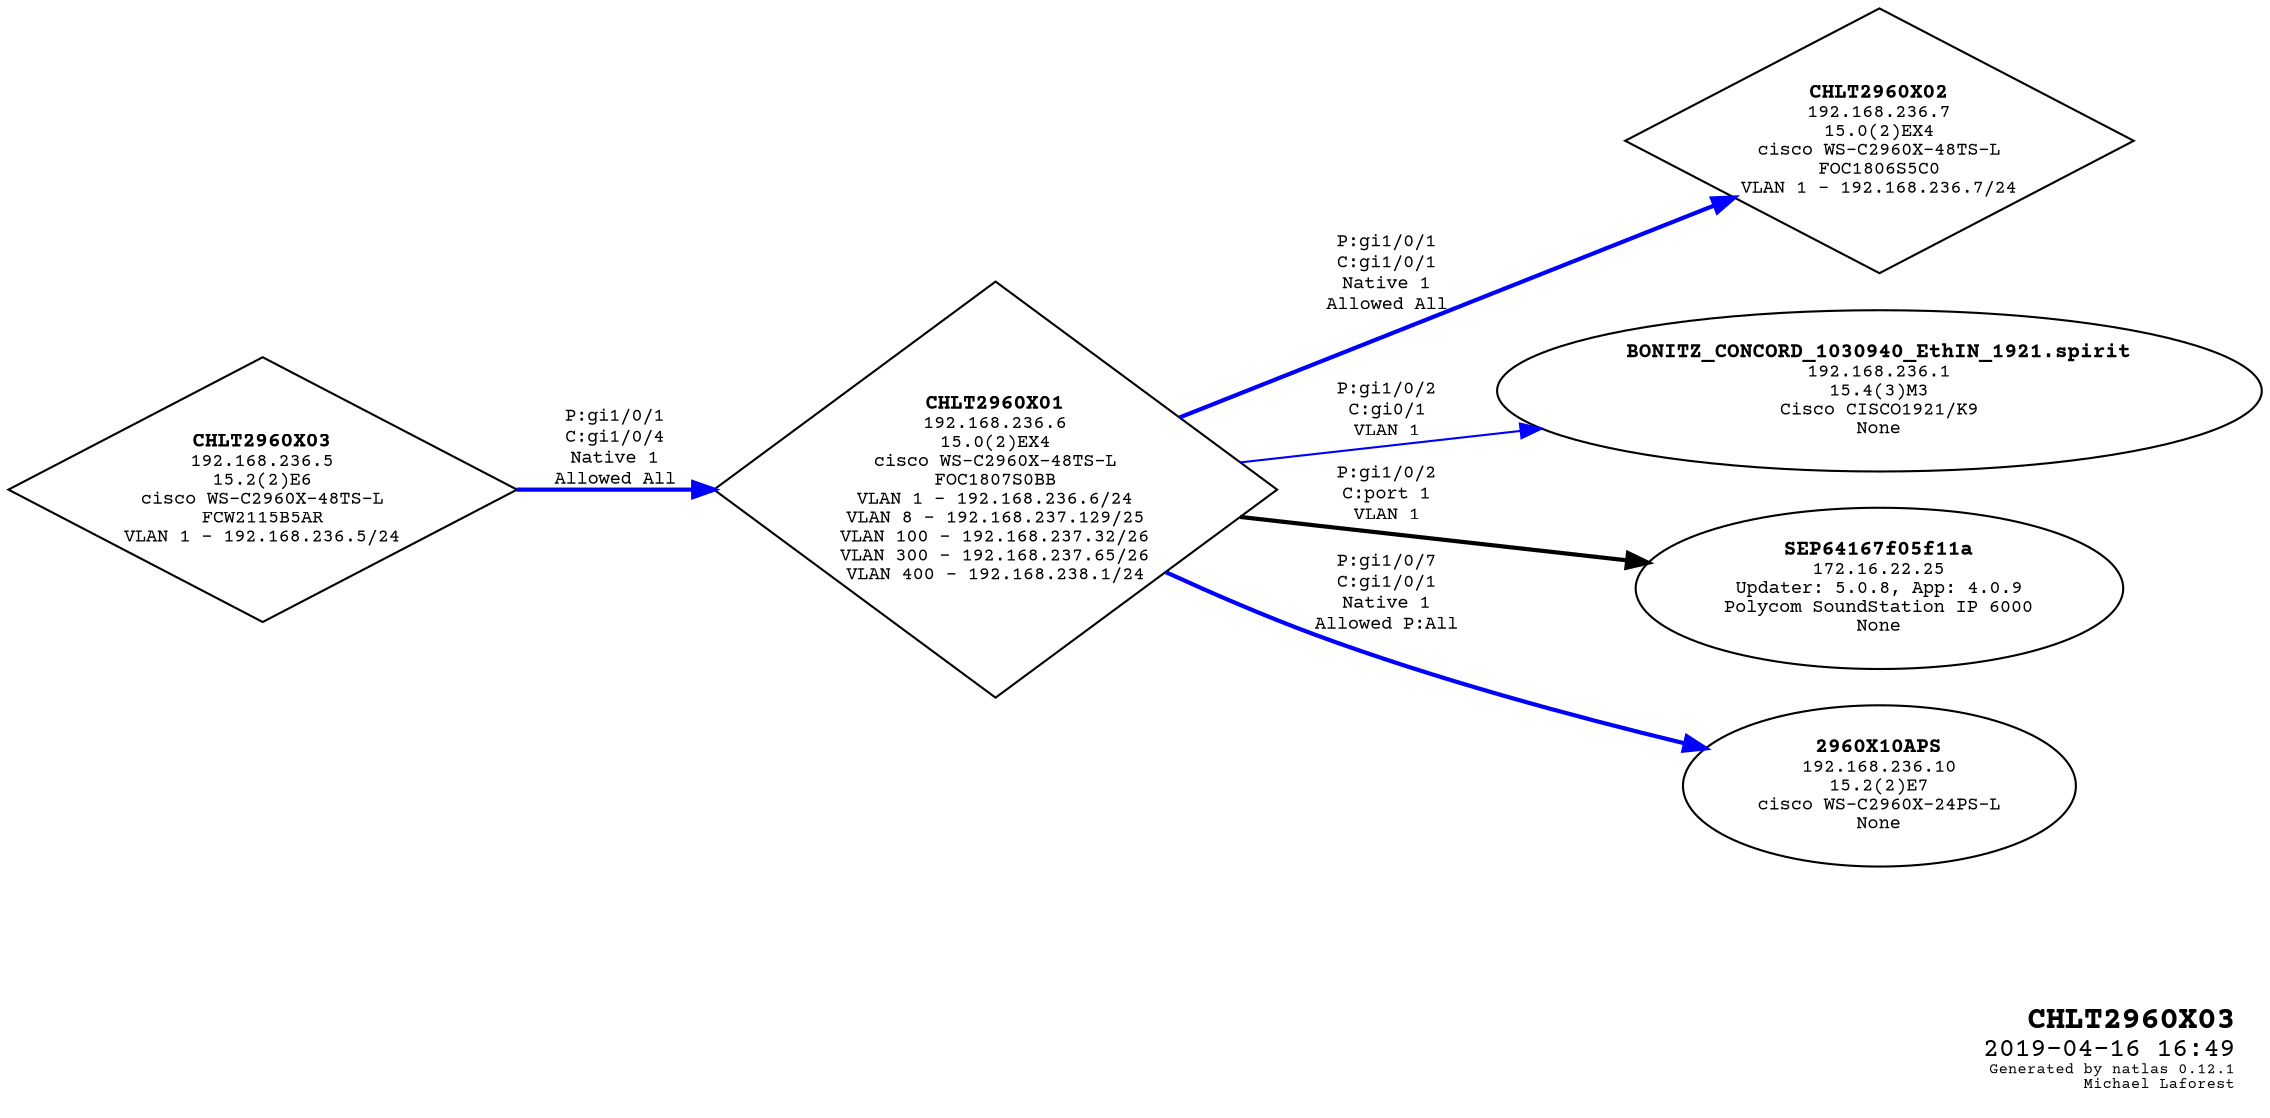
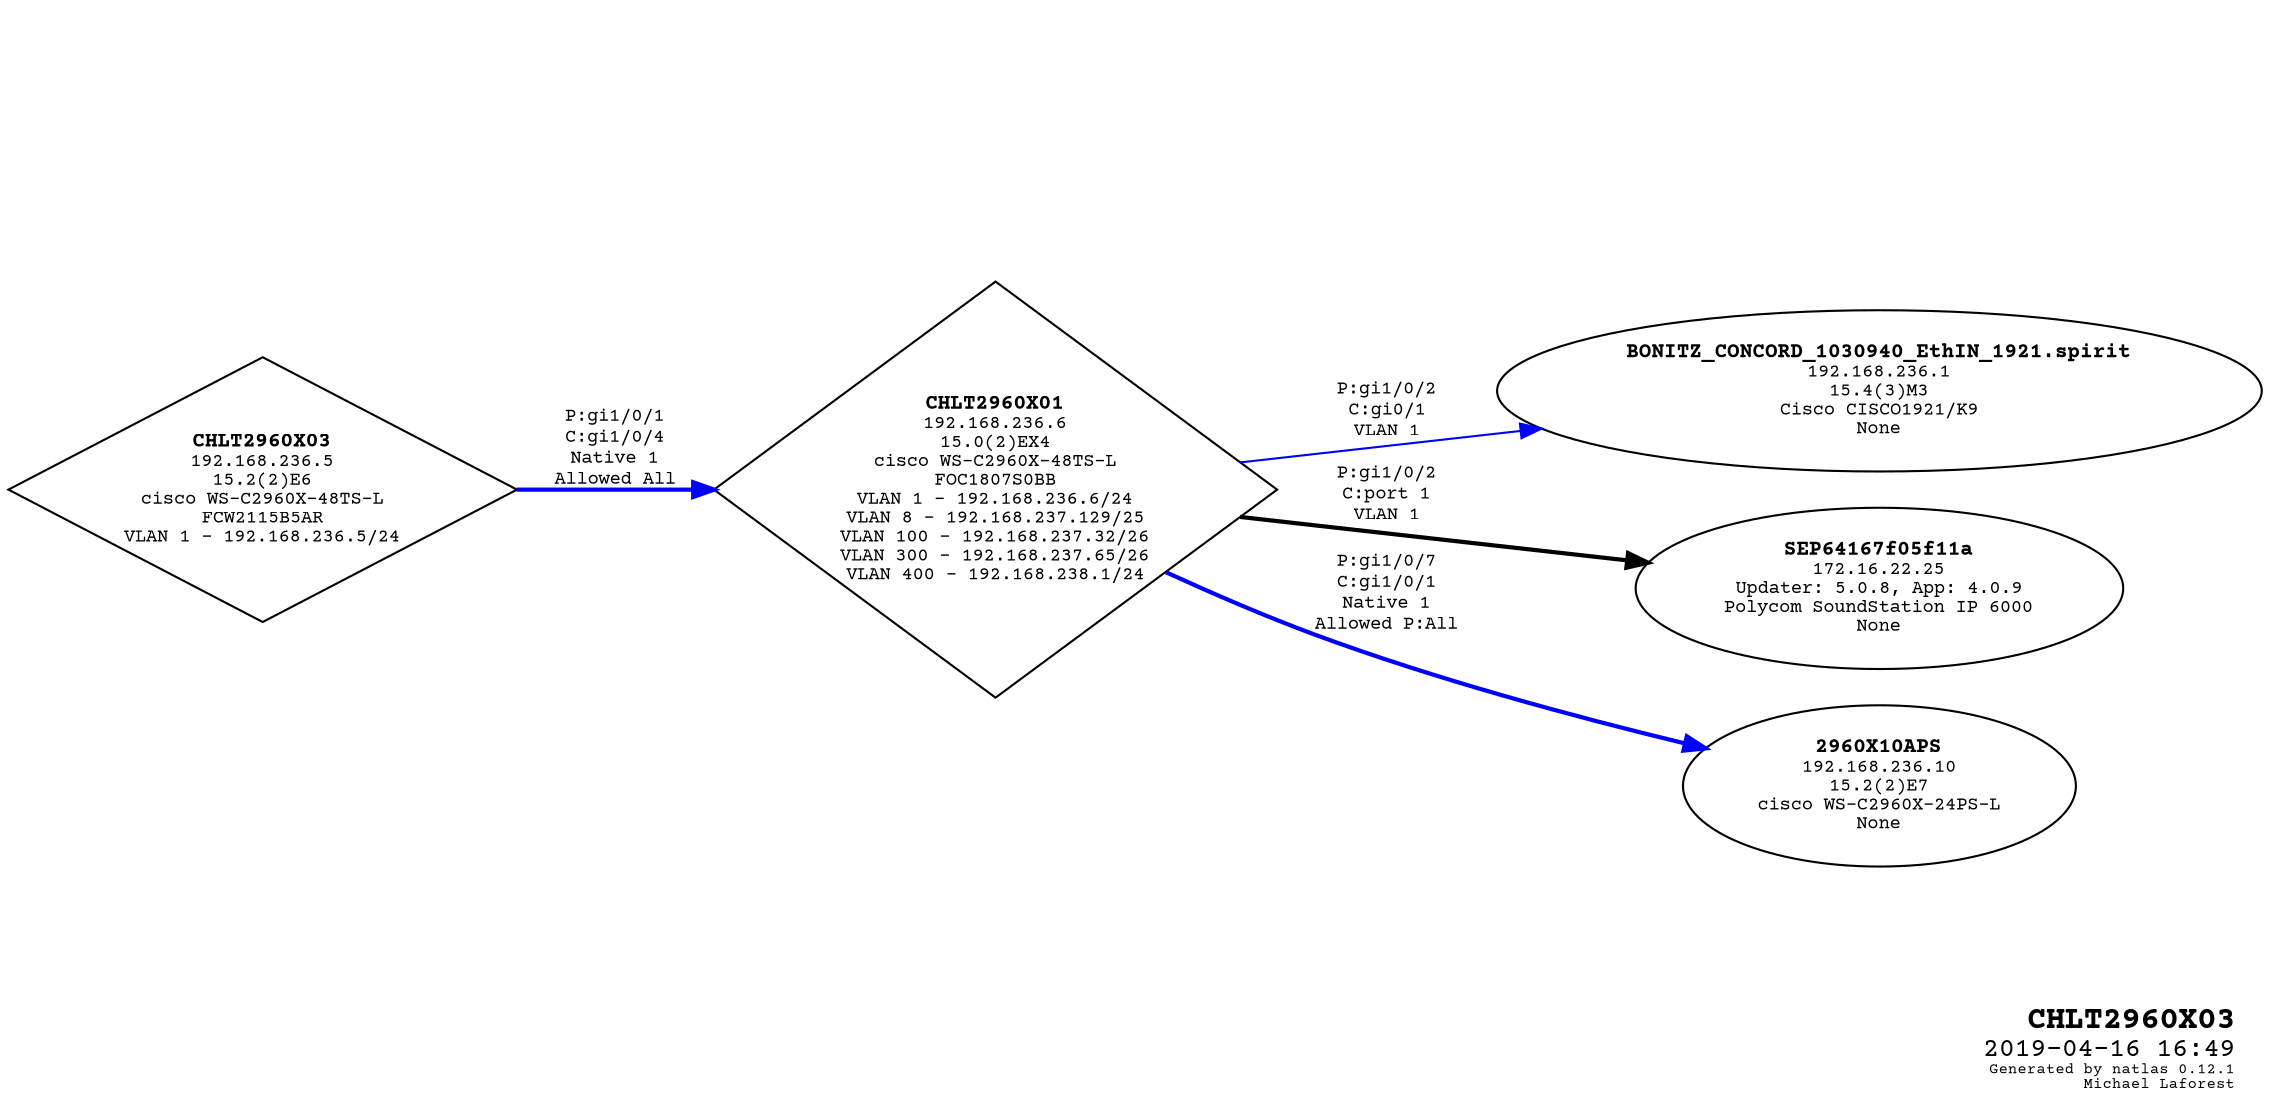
(1879, 141) -> none
